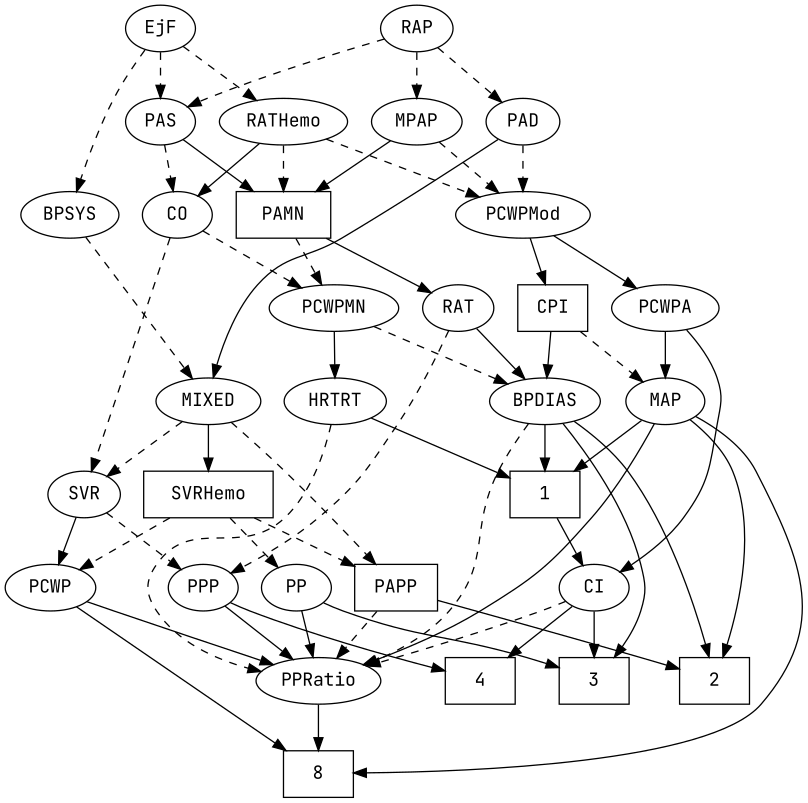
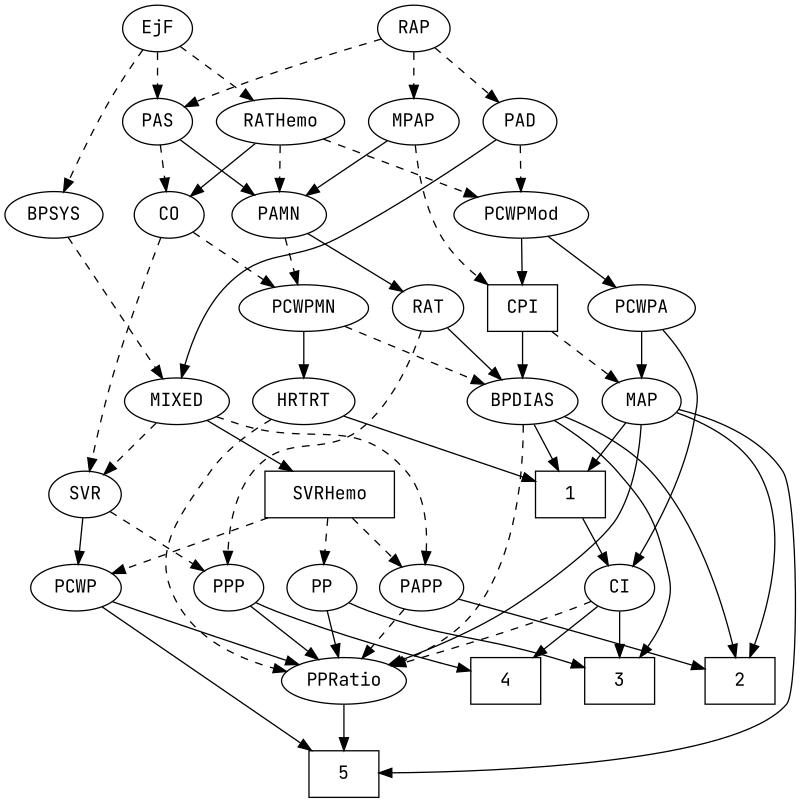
(470, 168) -> (432, 218)
(283, 215) -> (279, 215)
(396, 588) -> (422, 588)
(318, 774) -> (344, 774)
